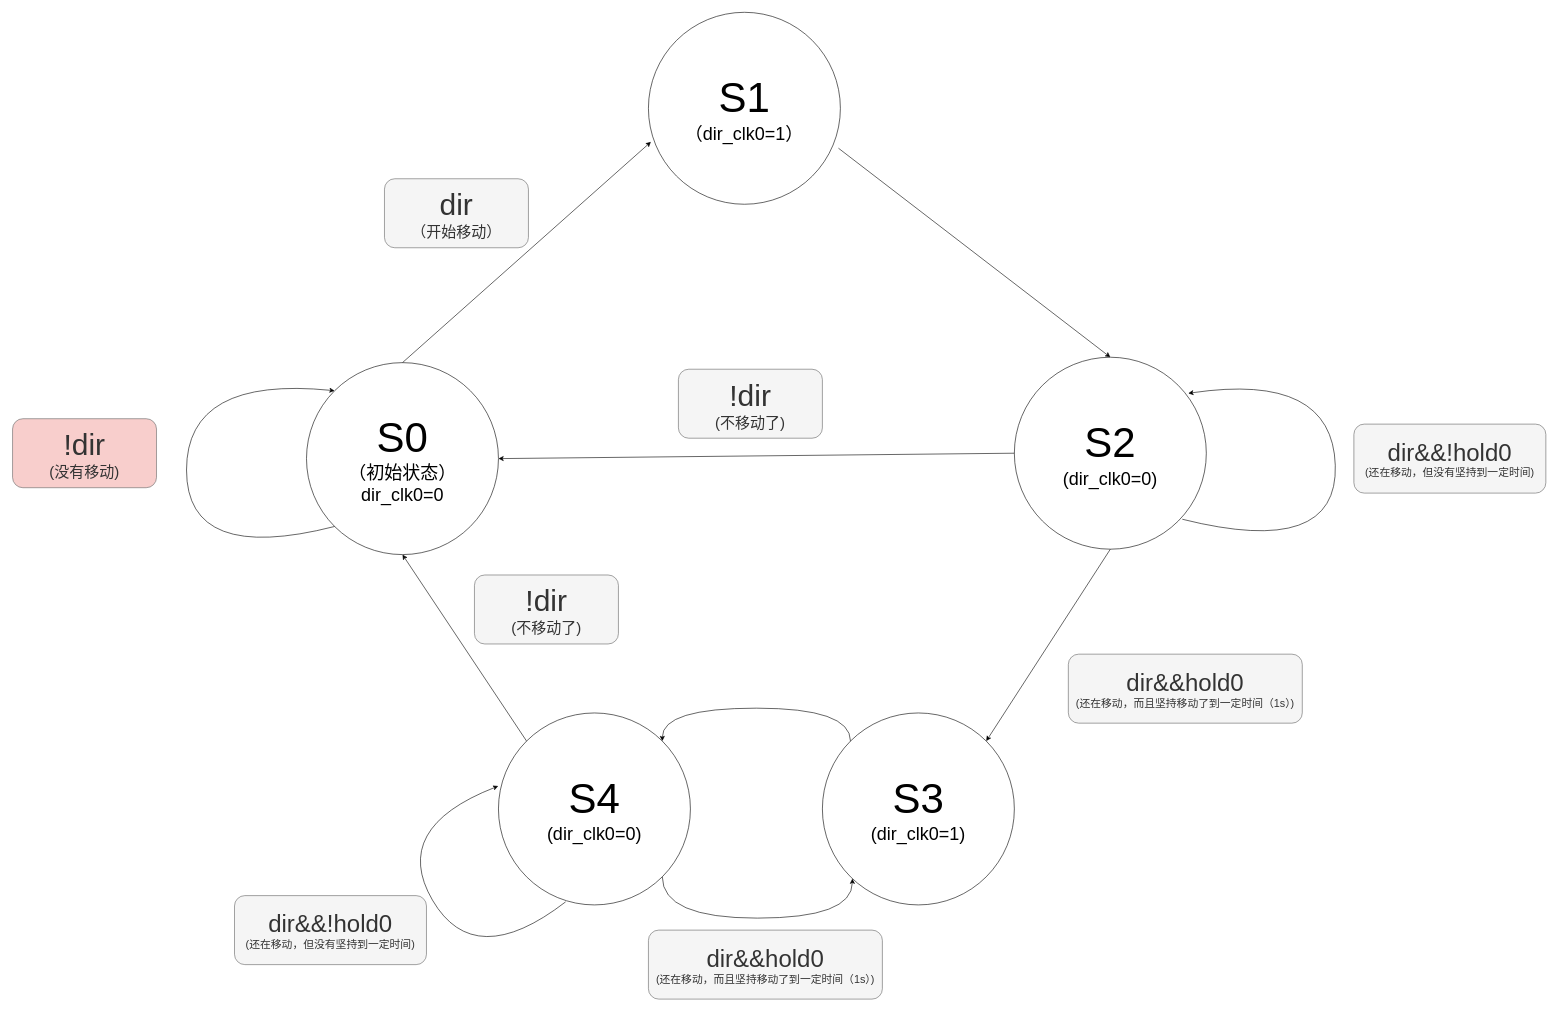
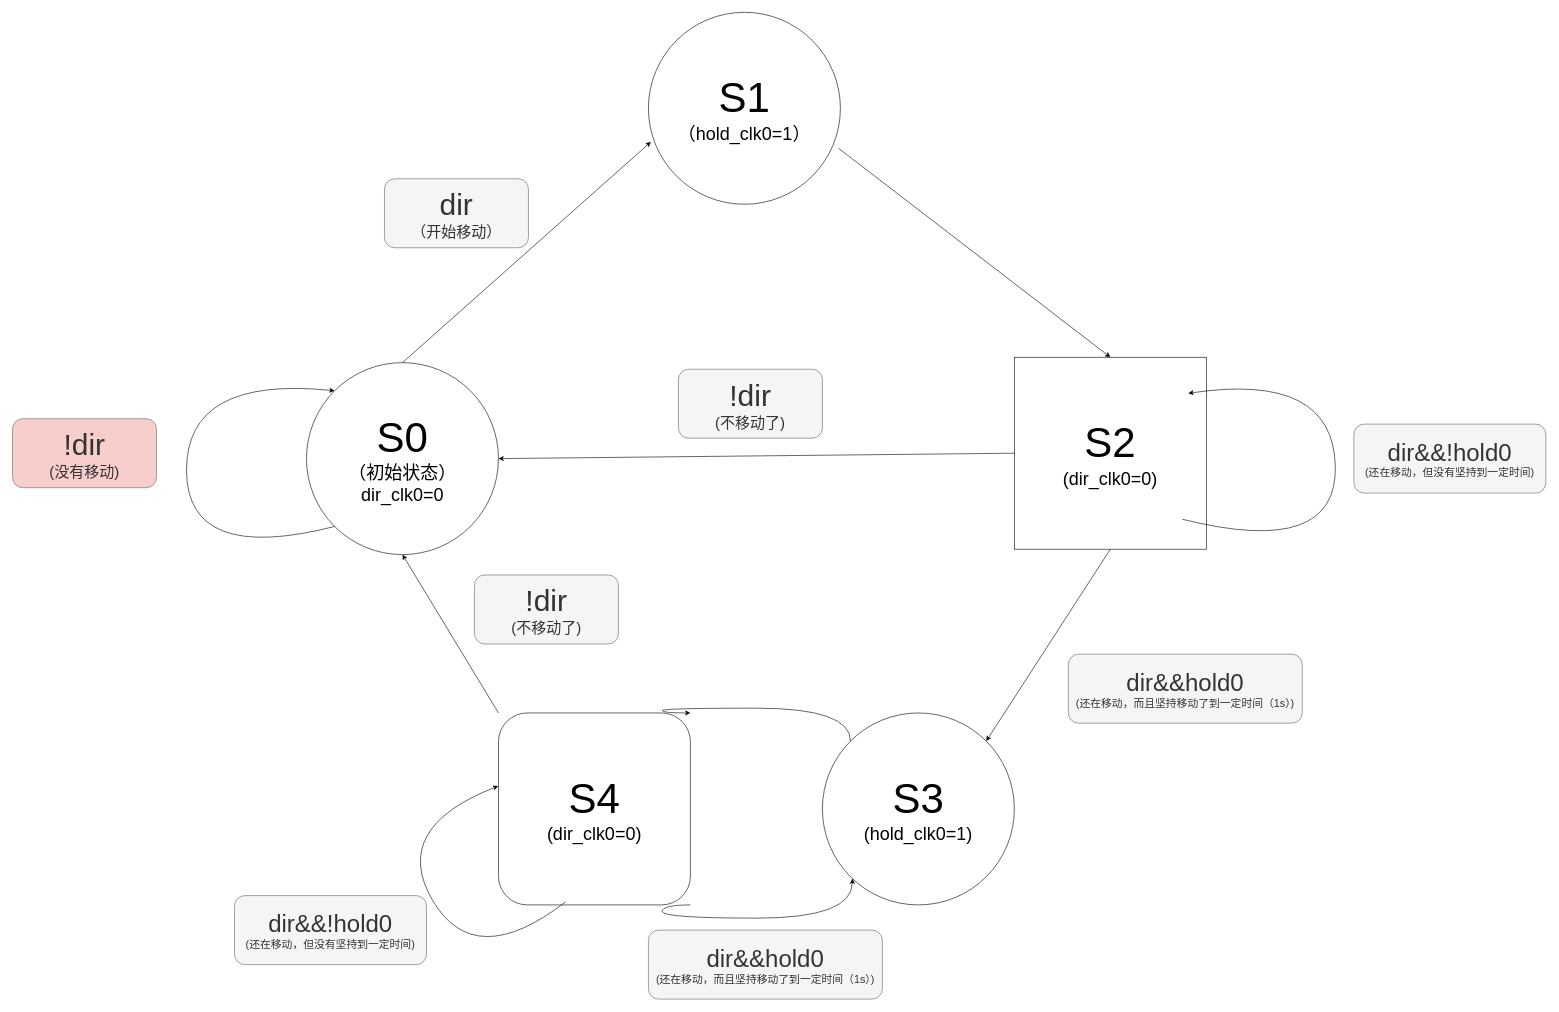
(744, 108) -> (744, 108)
(1110, 453) -> (1110, 453)
(594, 809) -> (594, 809)
(918, 809) -> (918, 809)
